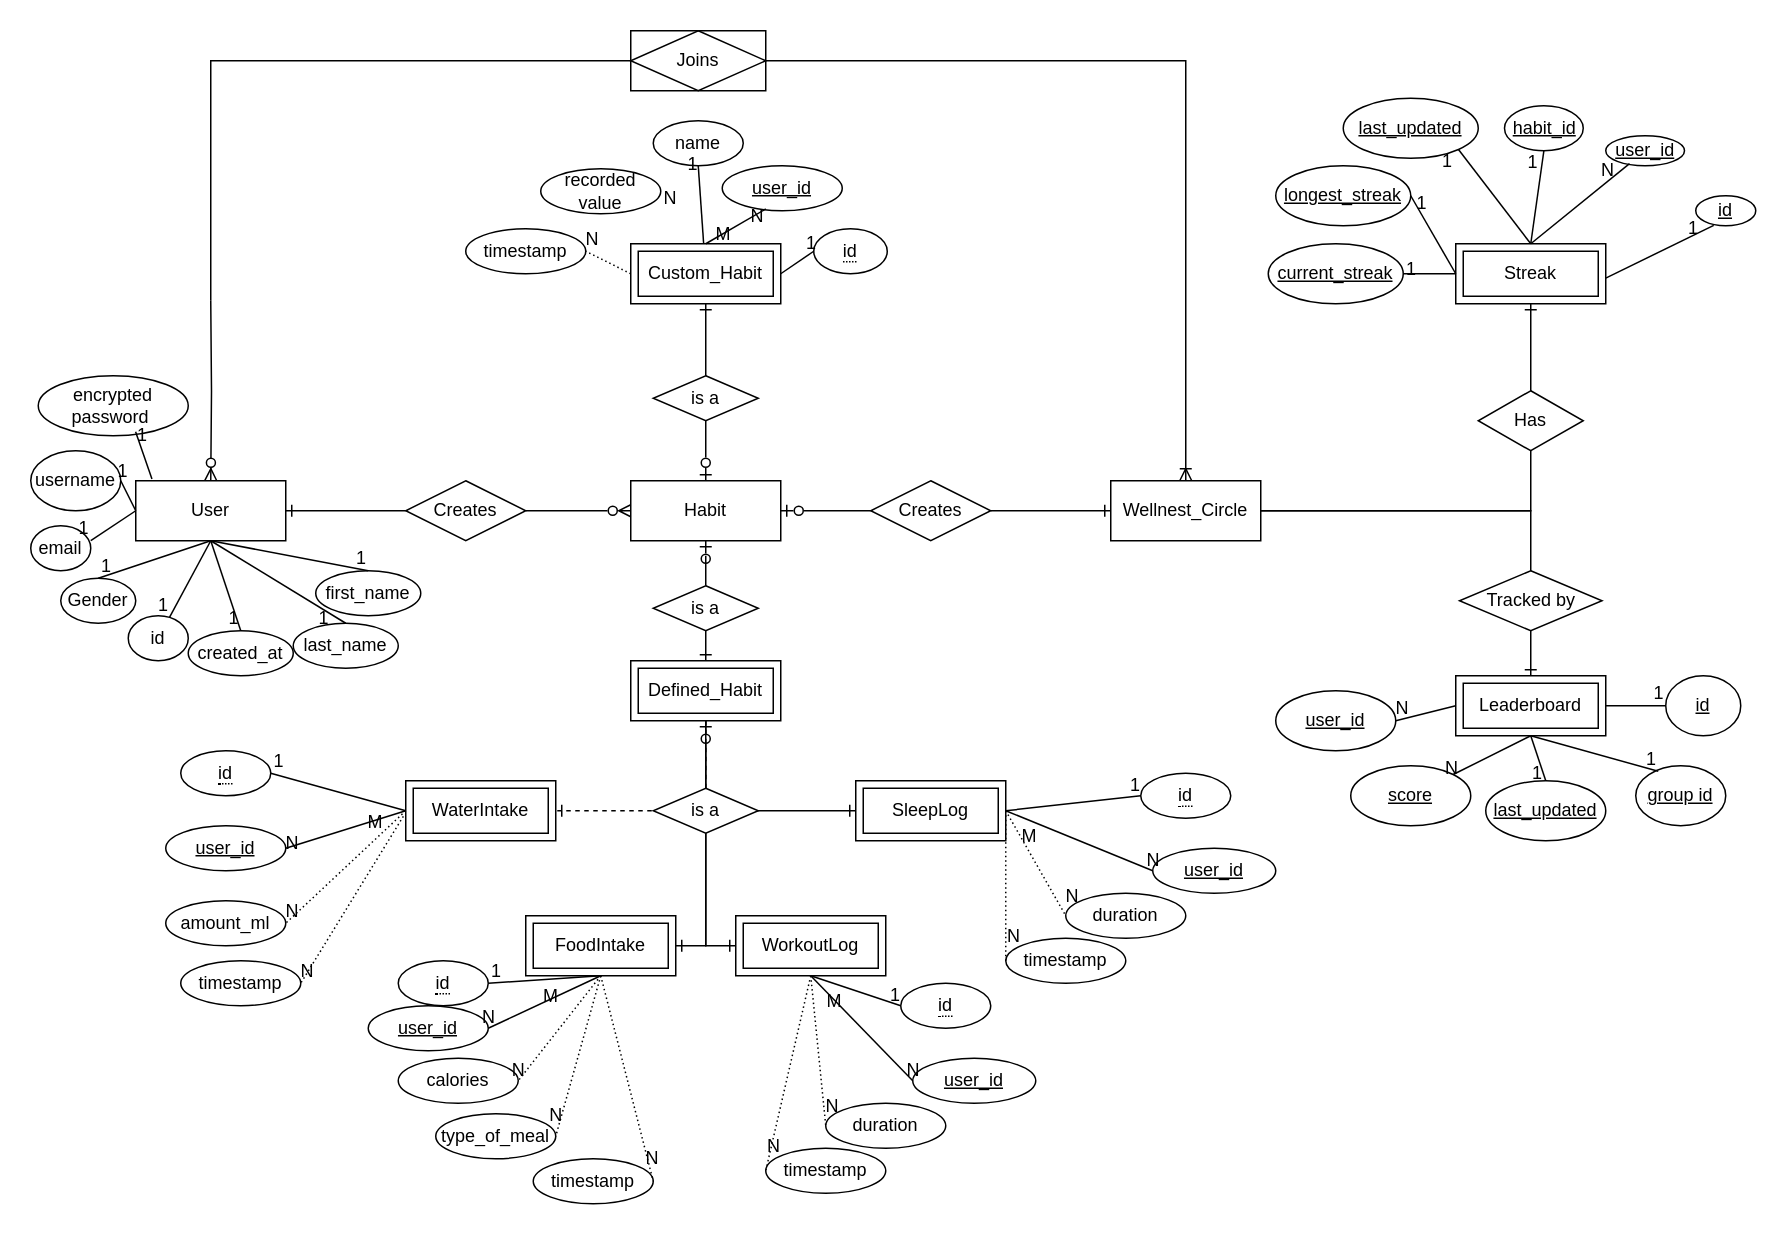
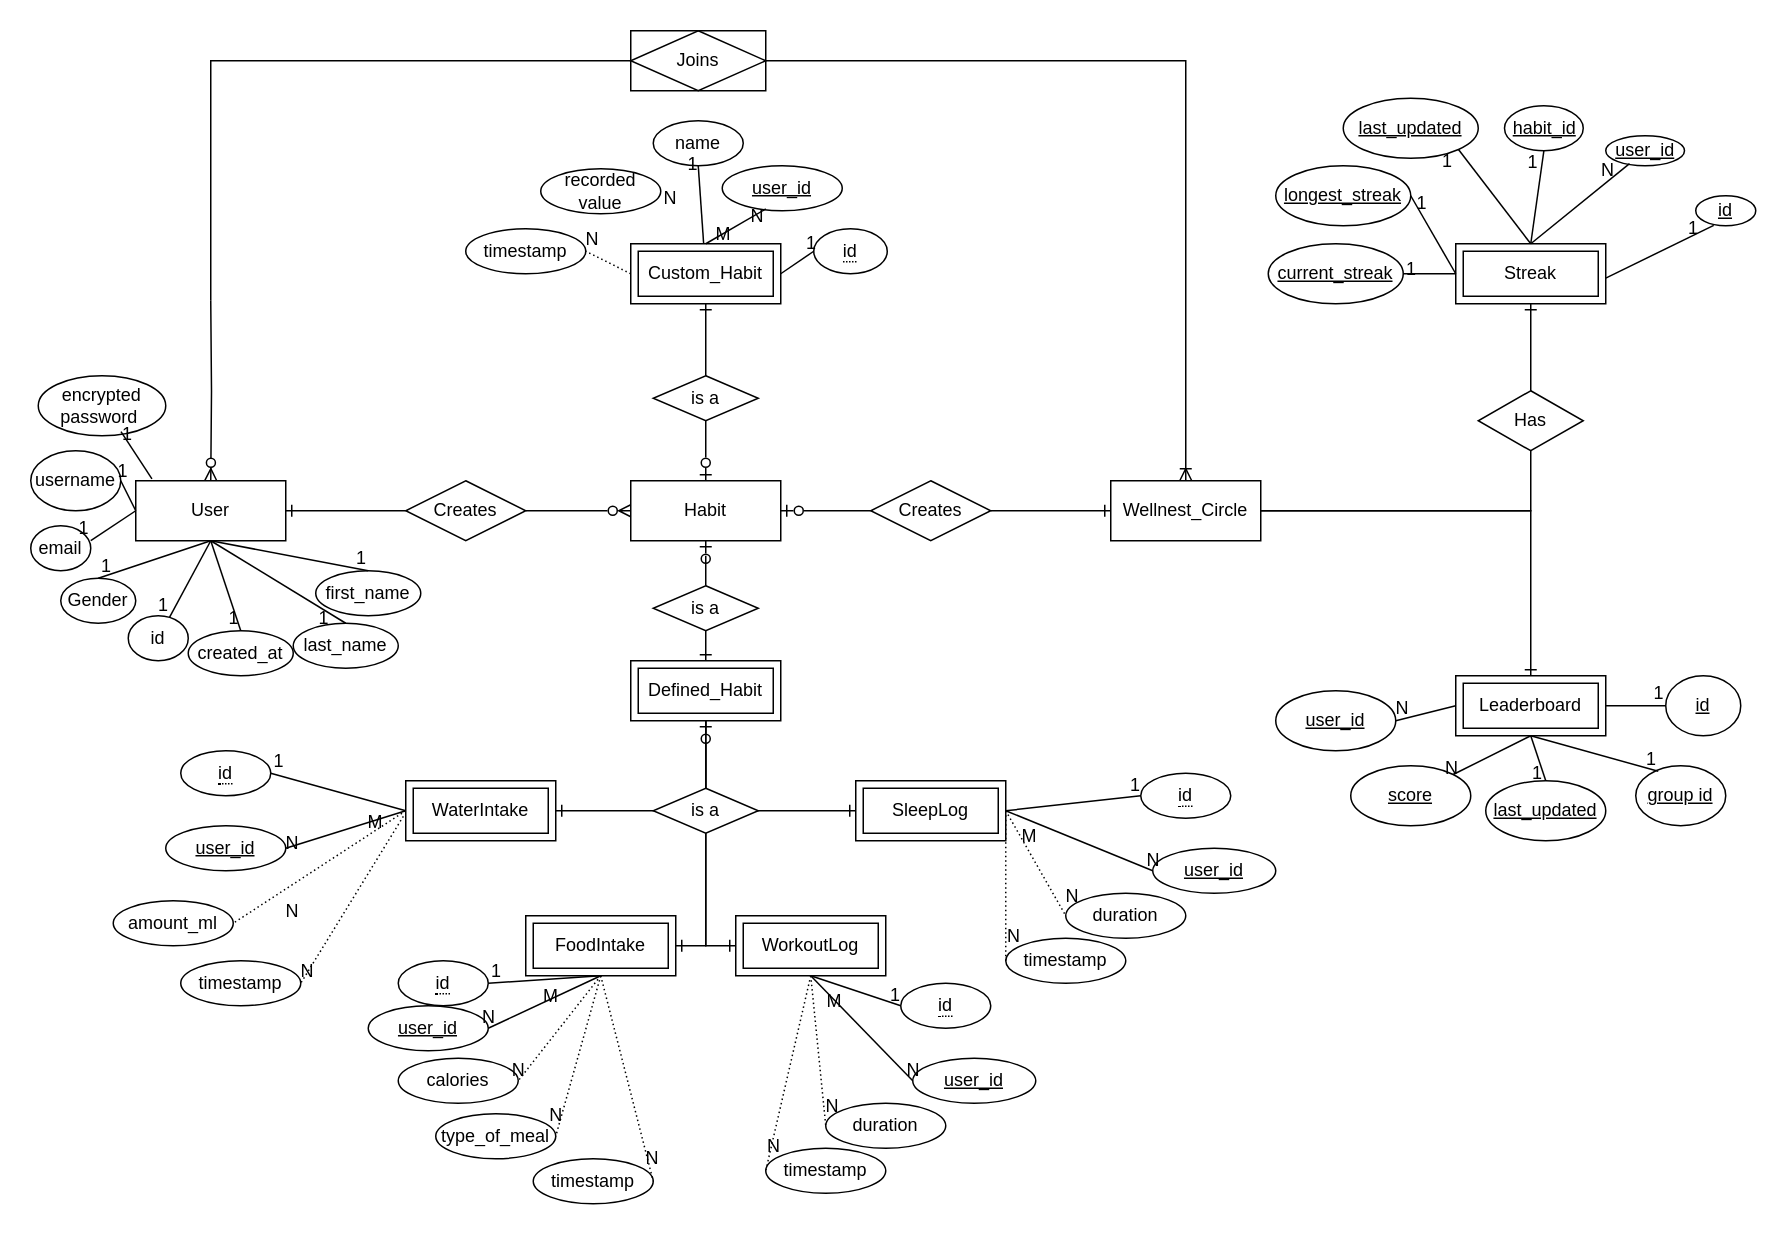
(113, 406) -> (102, 406)
(1531, 601) -> none
(605, 811) -> (605, 811)
(226, 923) -> (173, 923)
